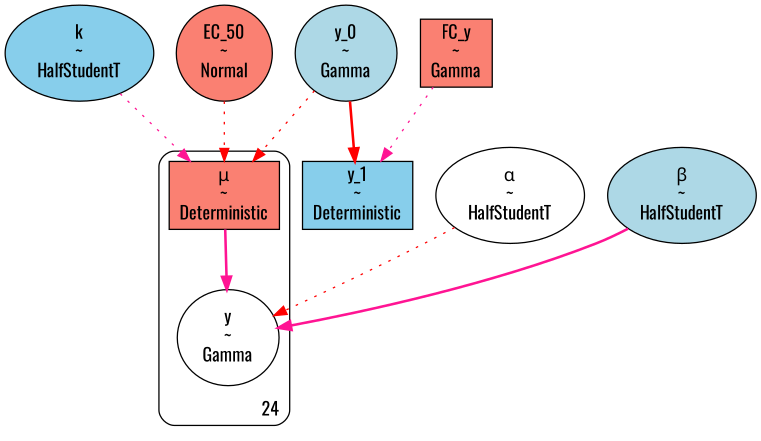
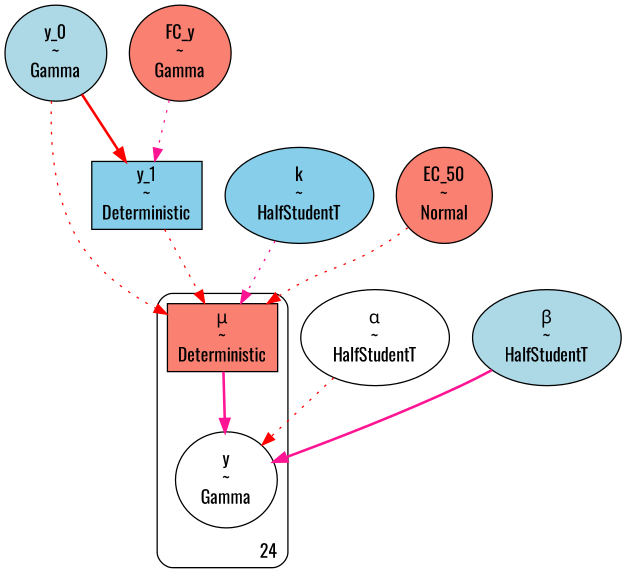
(456, 53) -> (180, 53)
none -> (182, 261)
